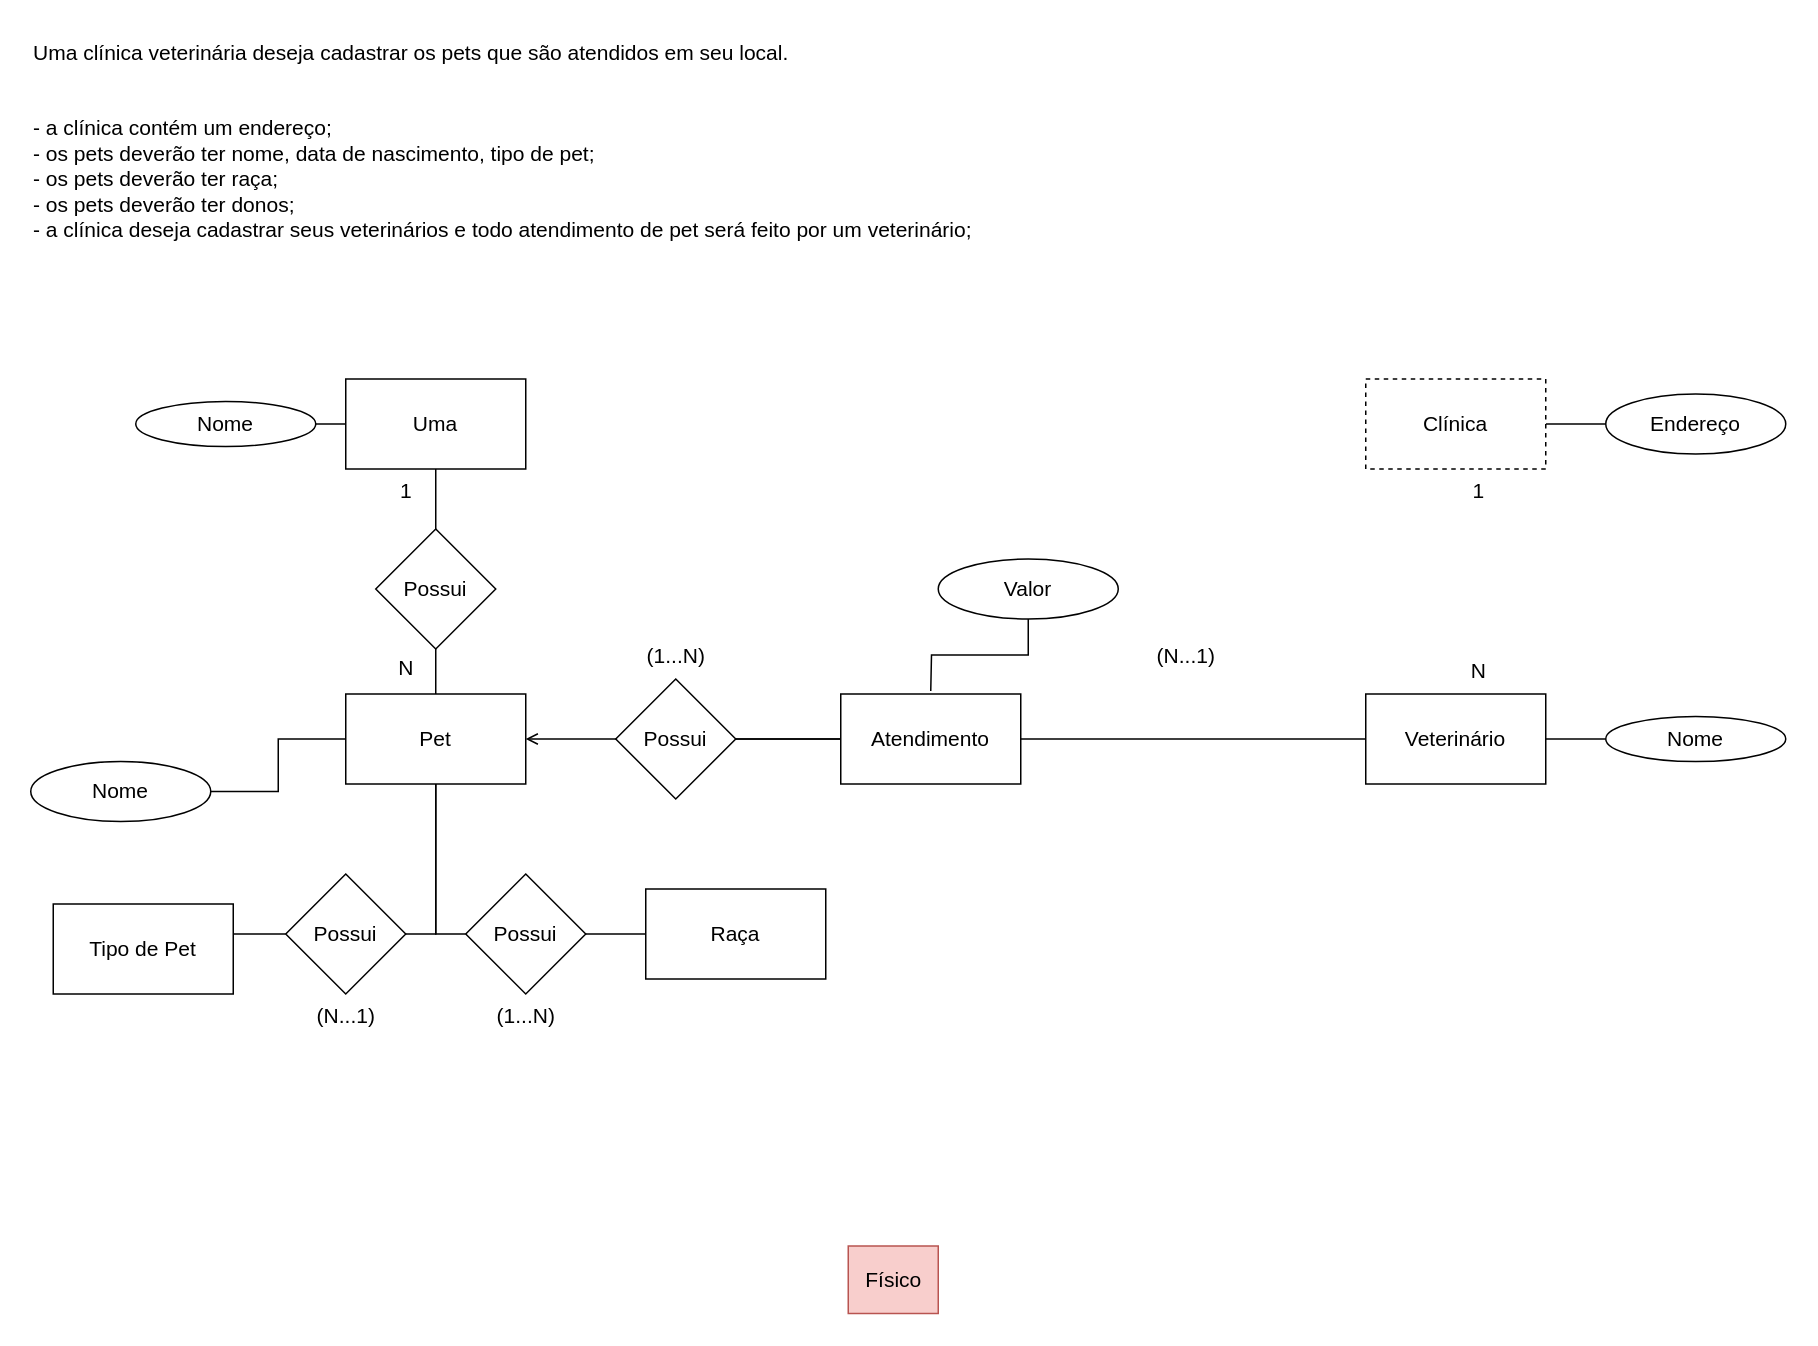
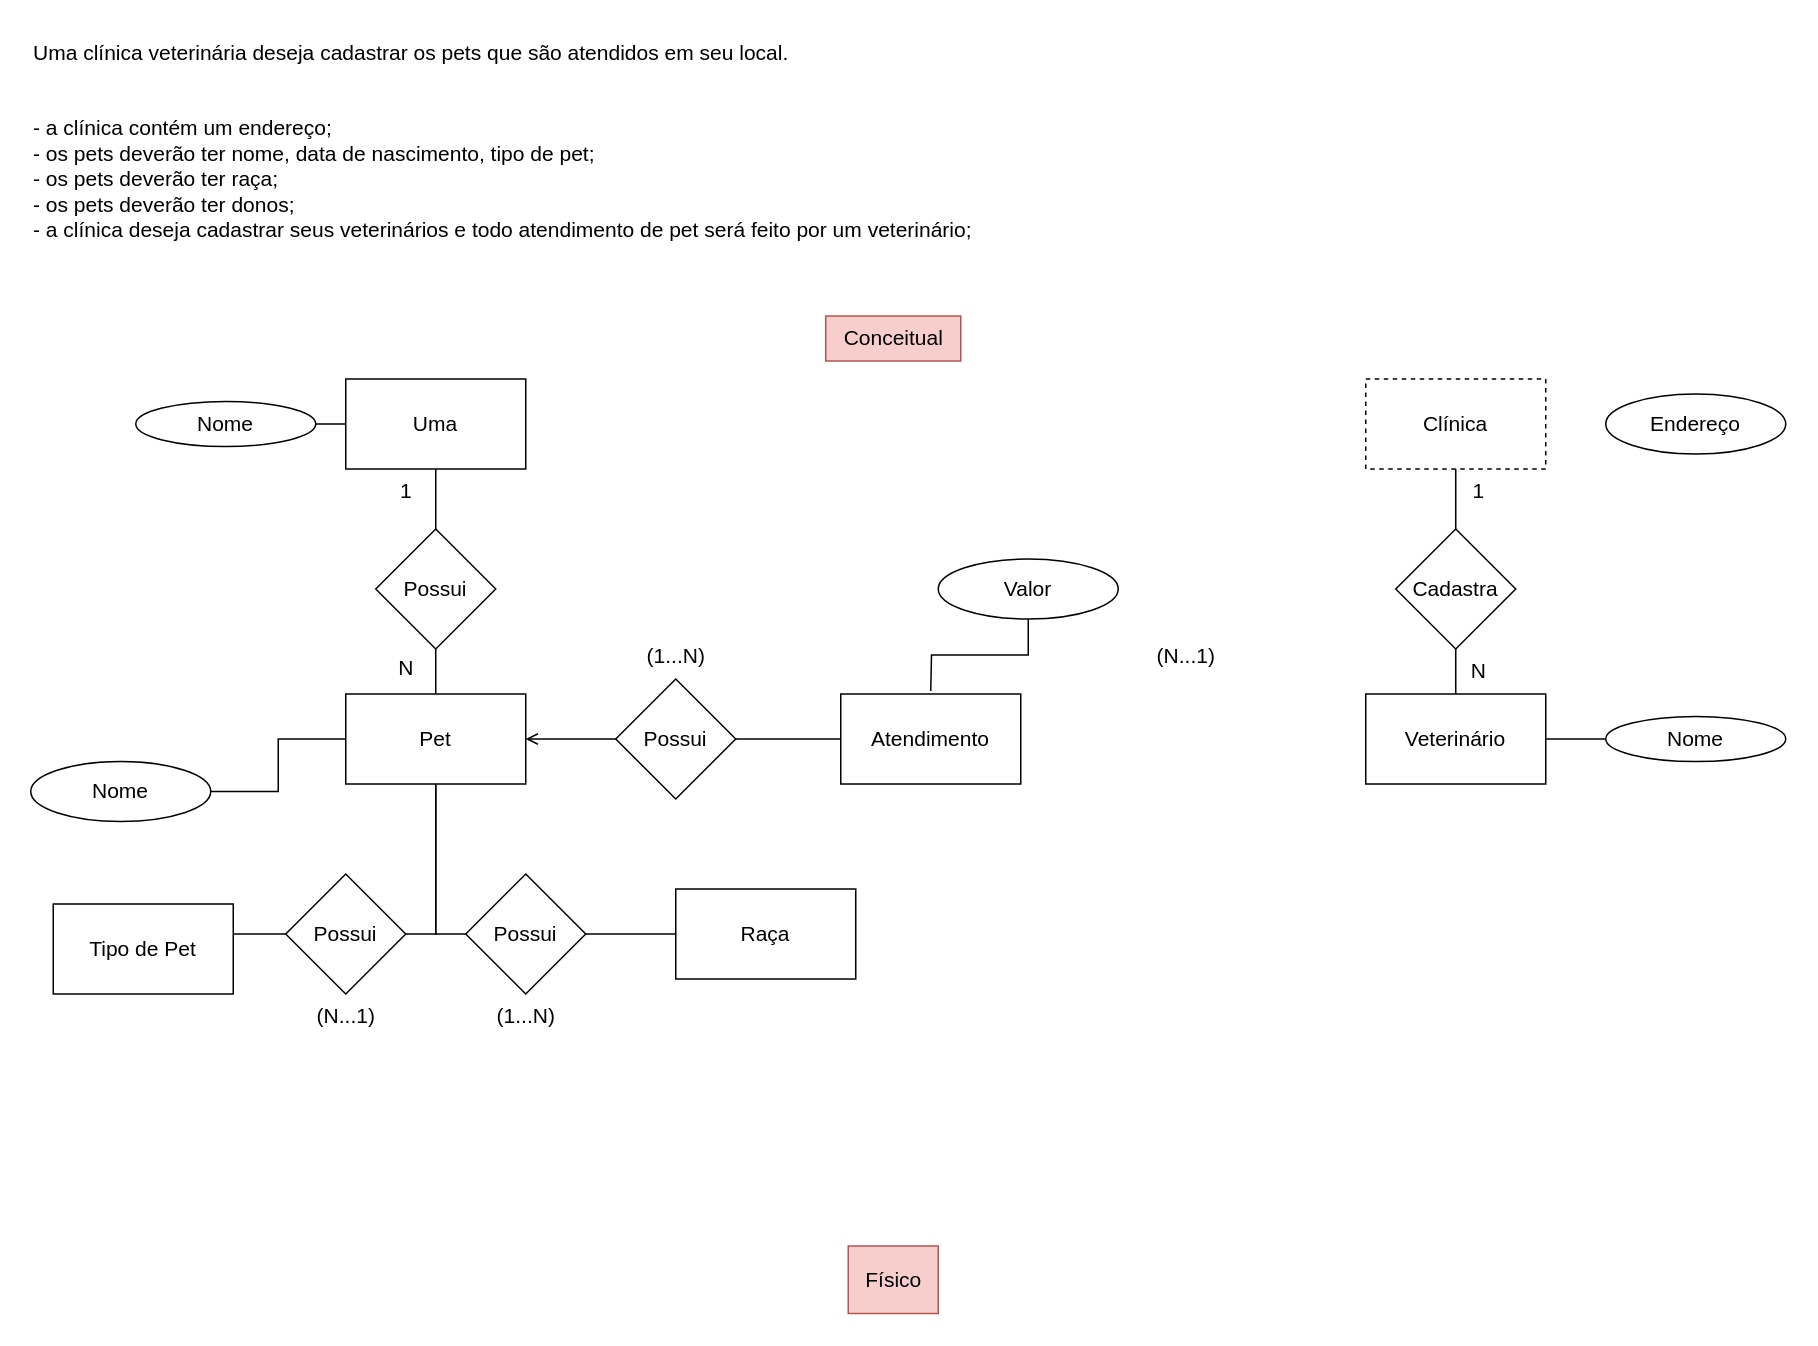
none -> (893, 338)
(1576, 424) -> none
none -> (1456, 501)
none -> (1456, 589)
(1193, 739) -> none
(736, 934) -> (766, 934)
